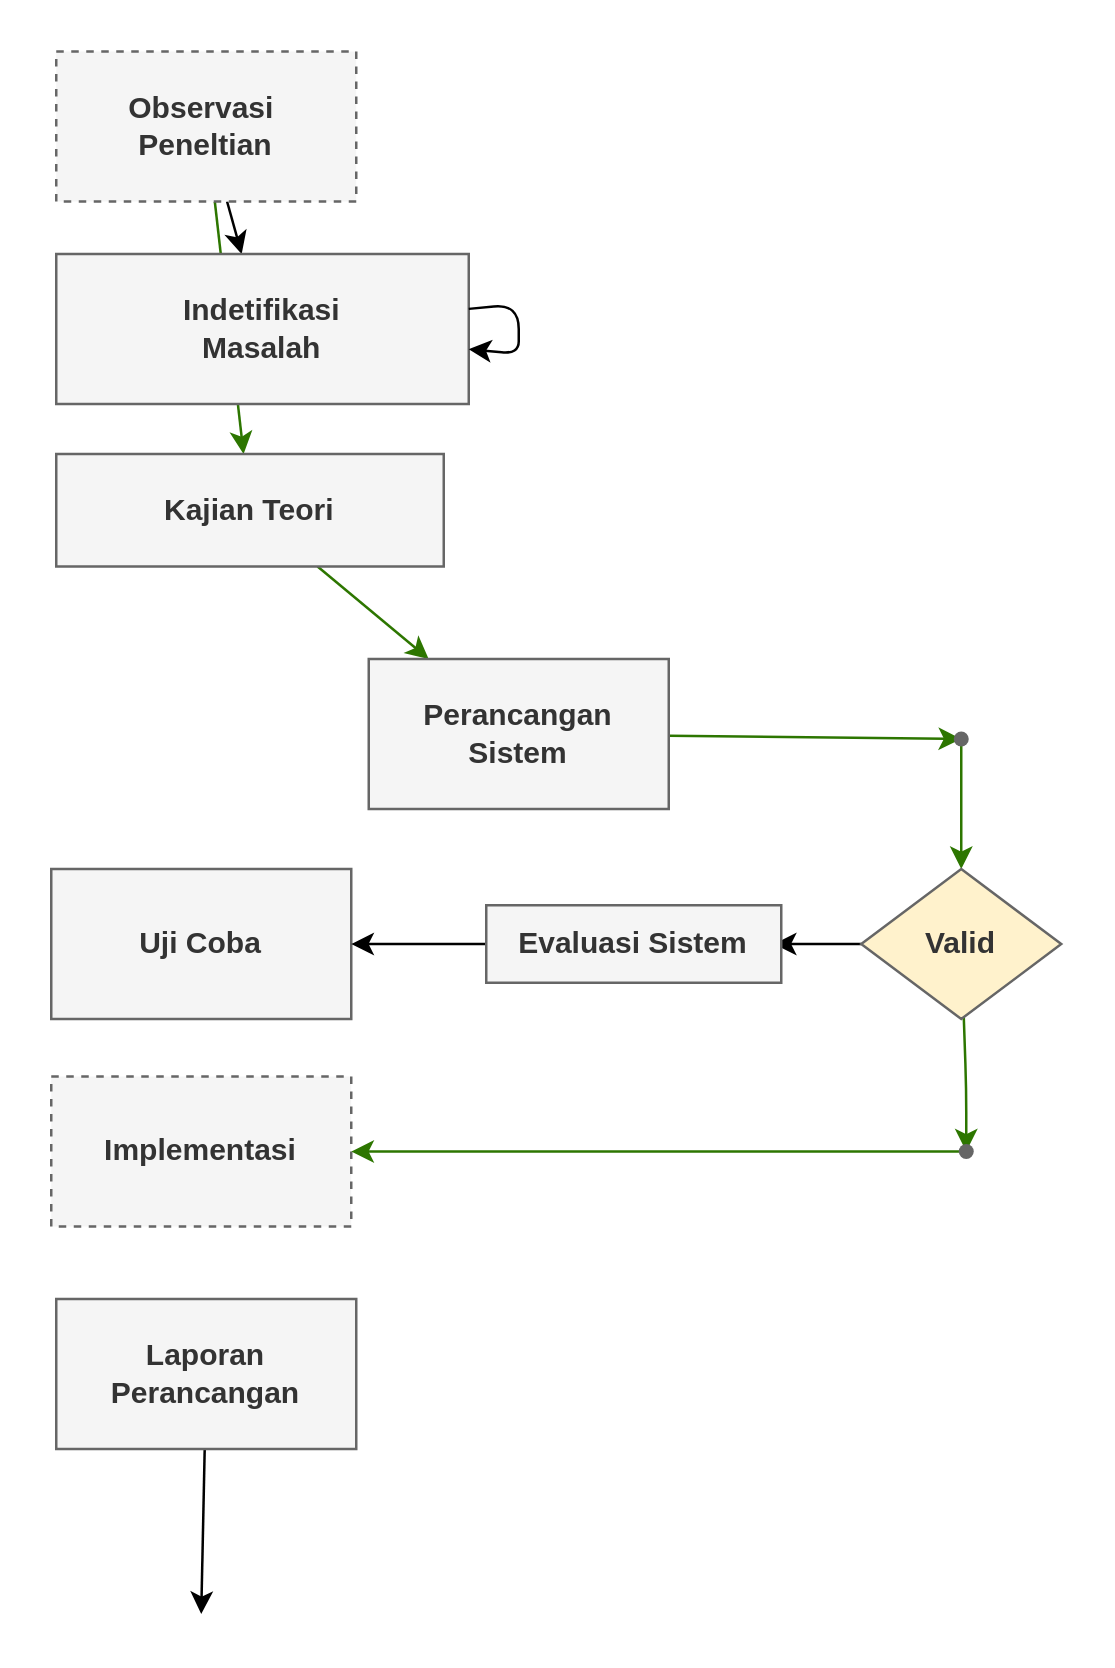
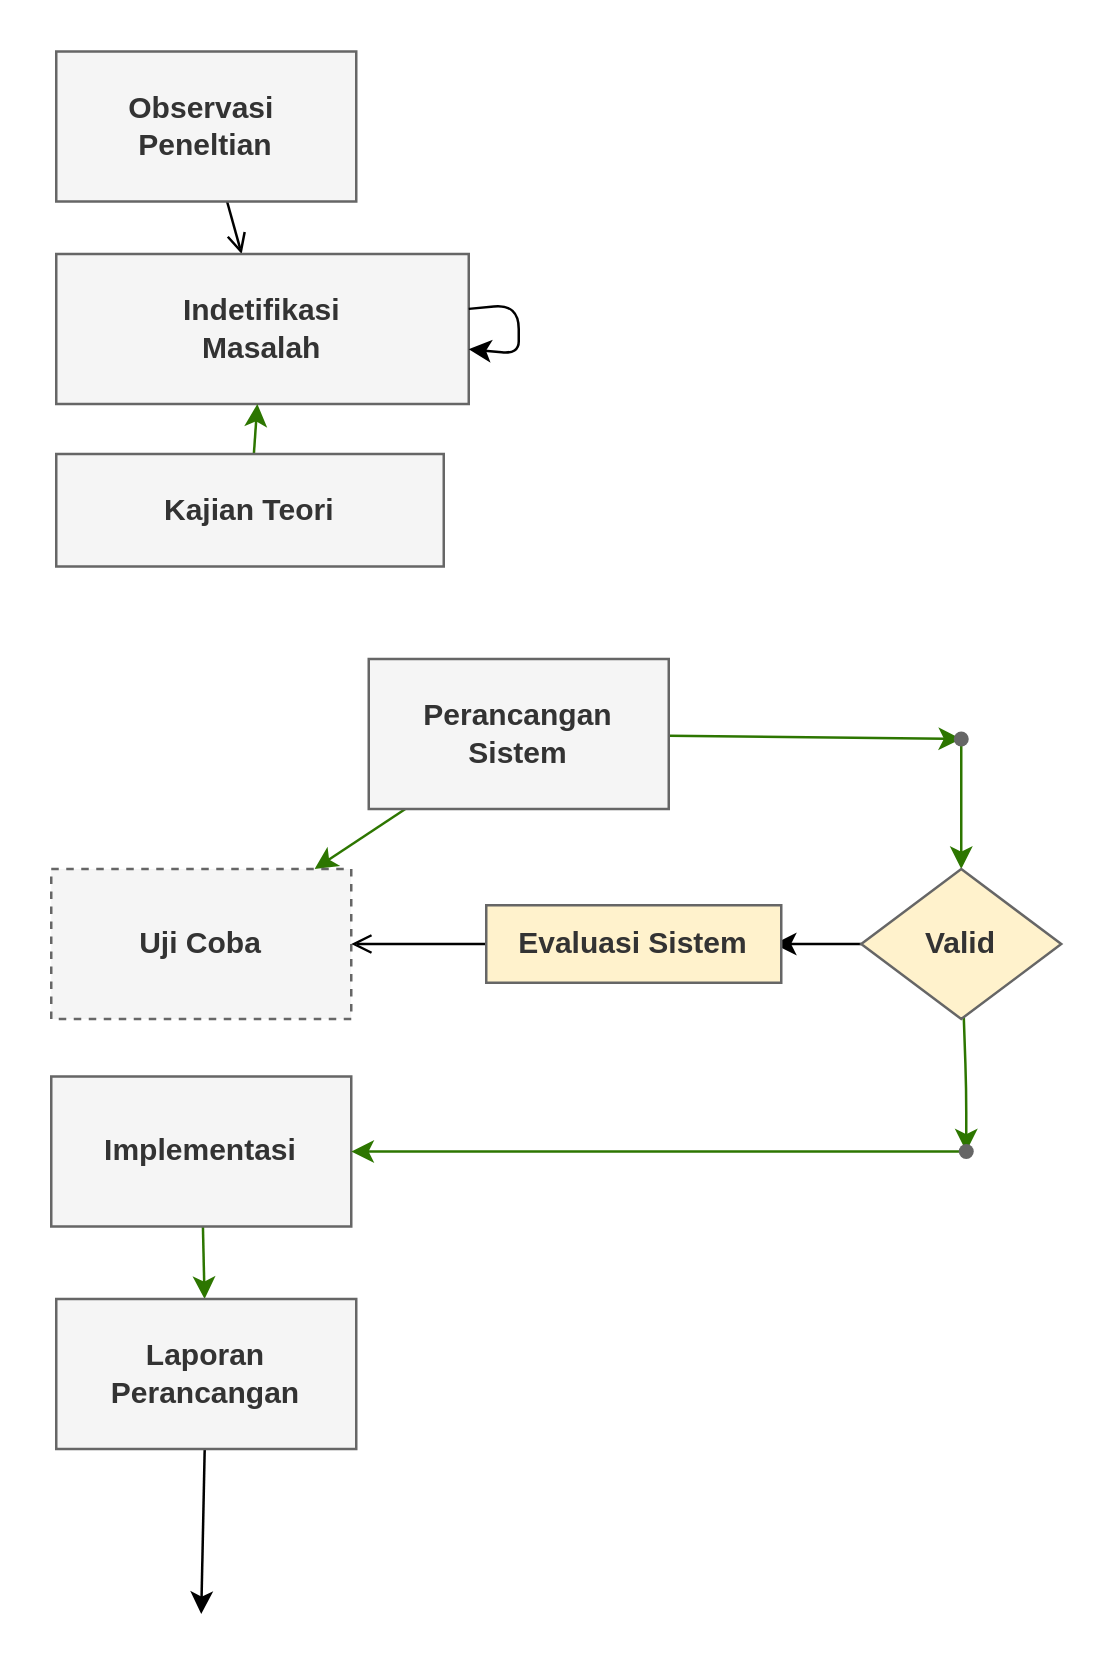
(206, 126) -> (206, 126)
(218, 227) -> none
(237, 235) -> (238, 240)
(367, 607) -> (255, 437)
none -> (367, 834)
(201, 944) -> (201, 944)
(369, 944) -> (365, 944)
(634, 944) -> (634, 944)
(201, 1151) -> (201, 1151)
none -> (204, 1255)
